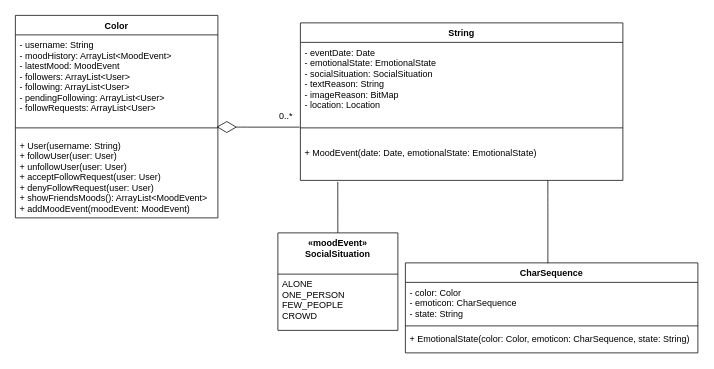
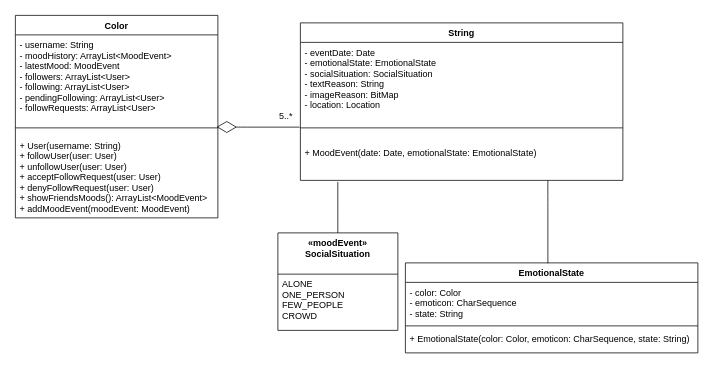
(287, 117) -> (287, 117)
(551, 273) -> (551, 273)
